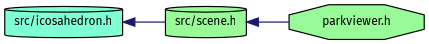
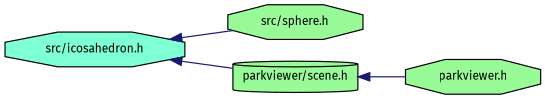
(64, 22) -> (95, 49)
(206, 22) -> (295, 77)
none -> (295, 22)
